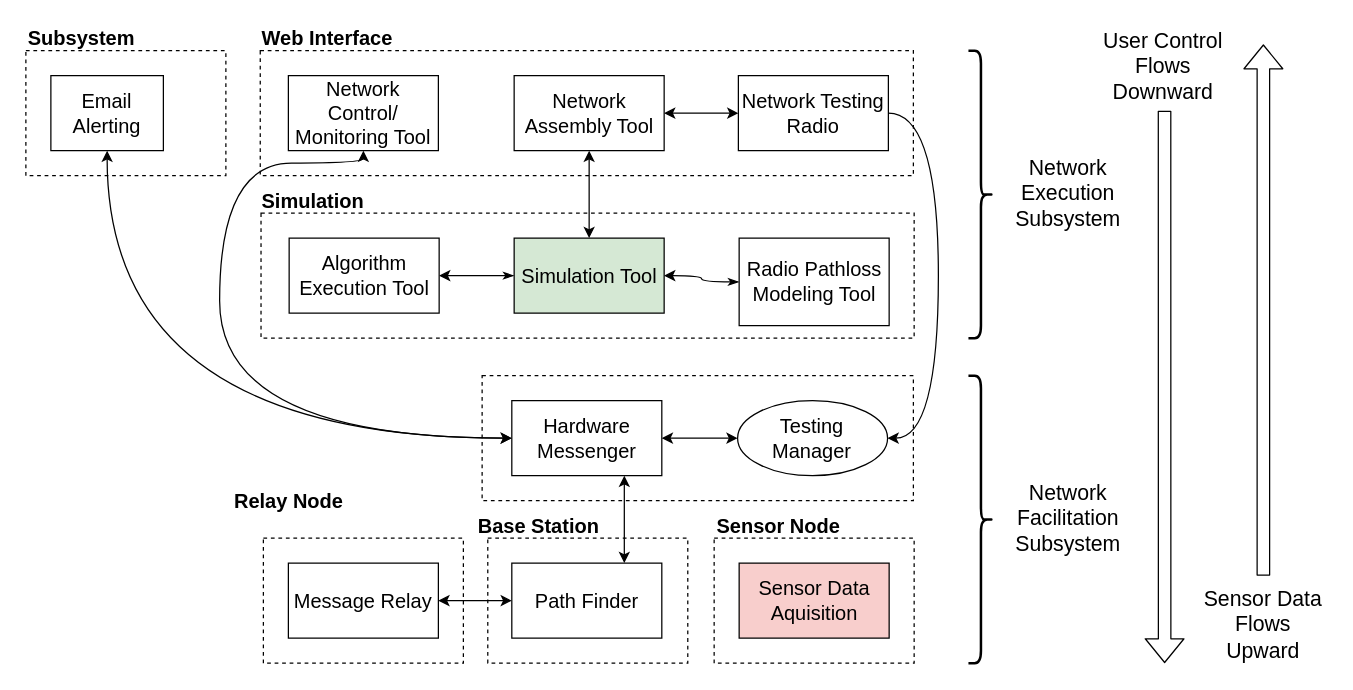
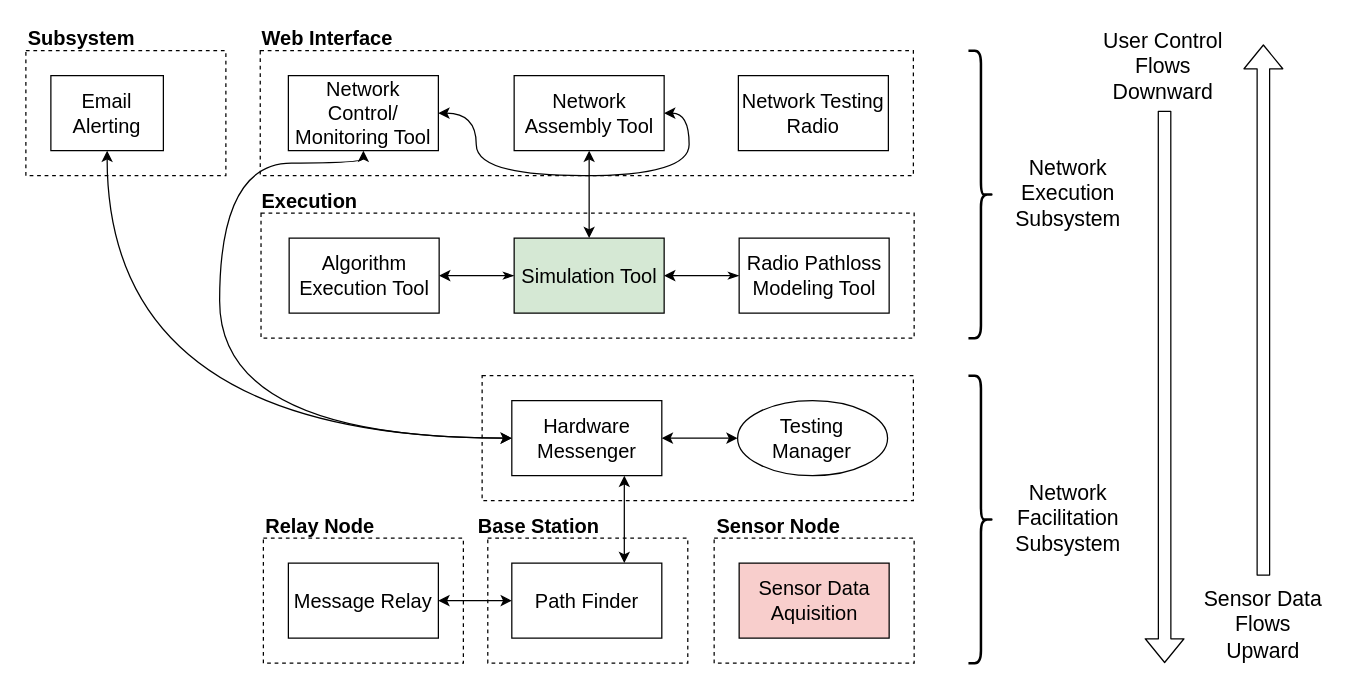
(703, 113) -> (577, 176)
(310, 201) -> (310, 201)
(938, 274) -> none
(814, 282) -> (814, 276)
(291, 501) -> (322, 526)
